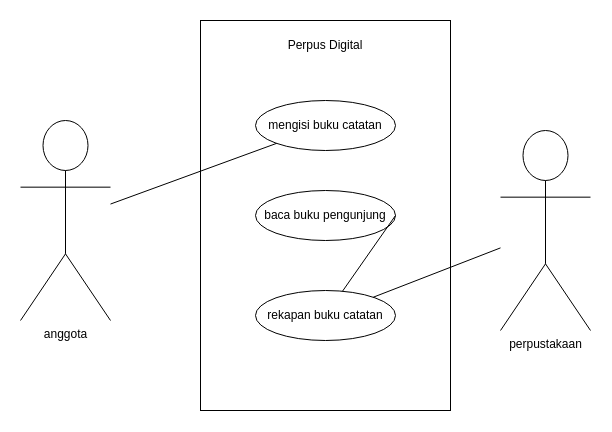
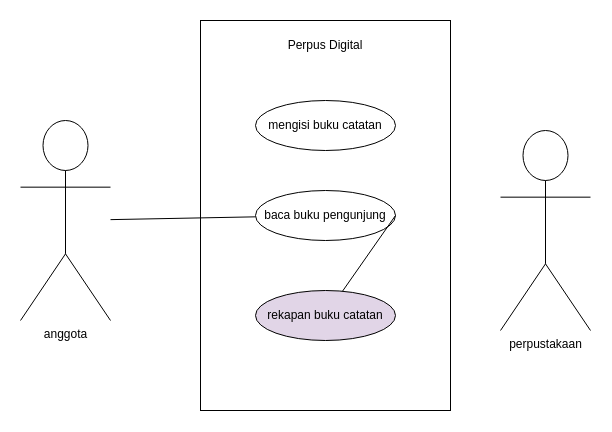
(193, 174) -> (183, 218)
(437, 273) -> none
(326, 316) -> (326, 316)
